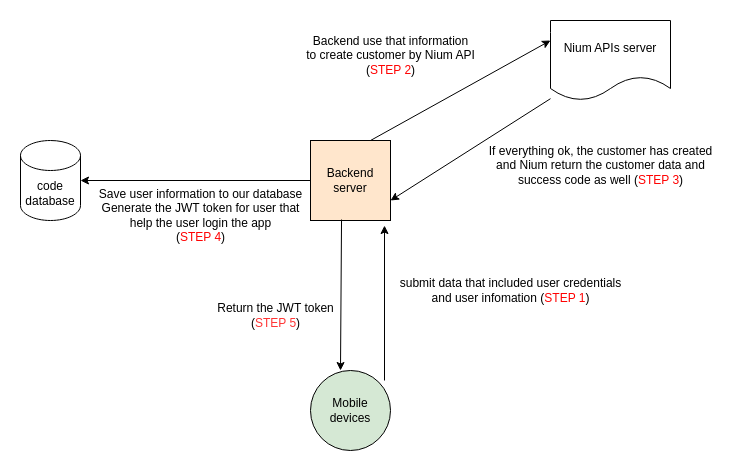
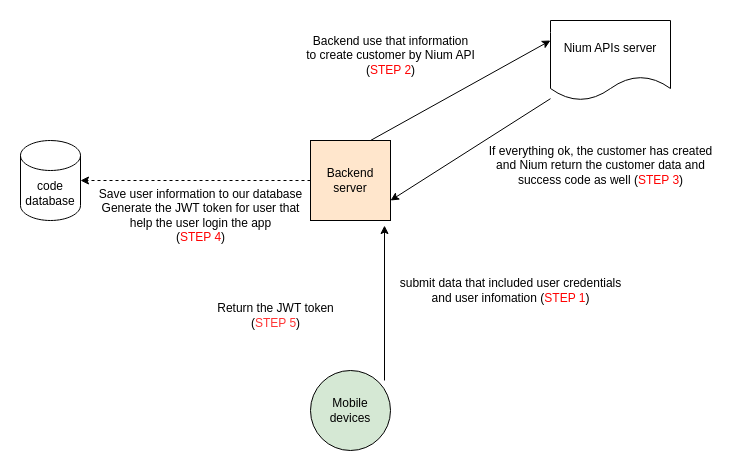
(198, 181) -> (198, 181)
(341, 292) -> none
